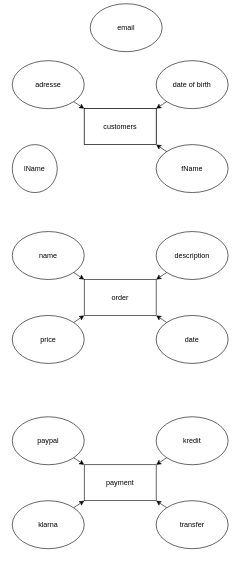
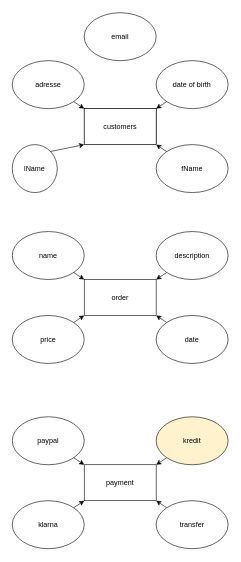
(126, 27) -> (120, 36)
none -> (67, 148)
(192, 441) -> (192, 441)
